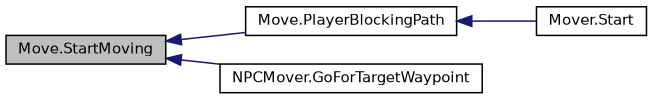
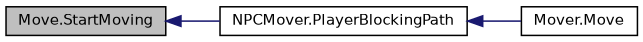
(351, 21) -> (344, 21)
(591, 21) -> (579, 21)
(351, 78) -> none
